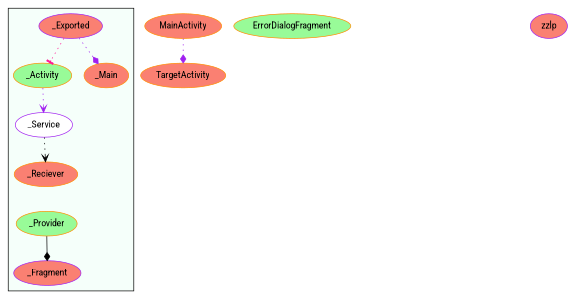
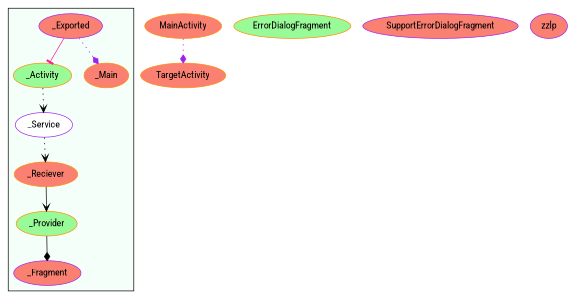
none -> (440, 26)
(57, 49) -> (57, 49)
(43, 97) -> (43, 97)
none -> (46, 196)
